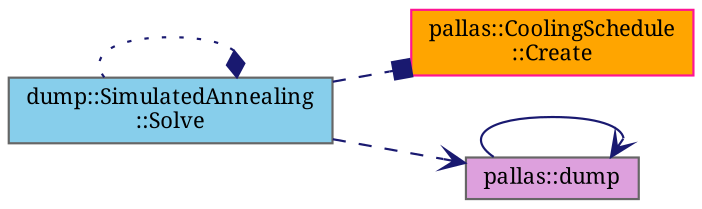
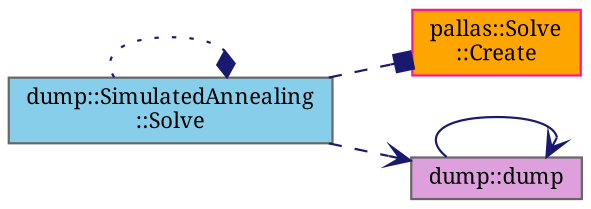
(552, 43) -> (497, 43)
(552, 178) -> (497, 178)
